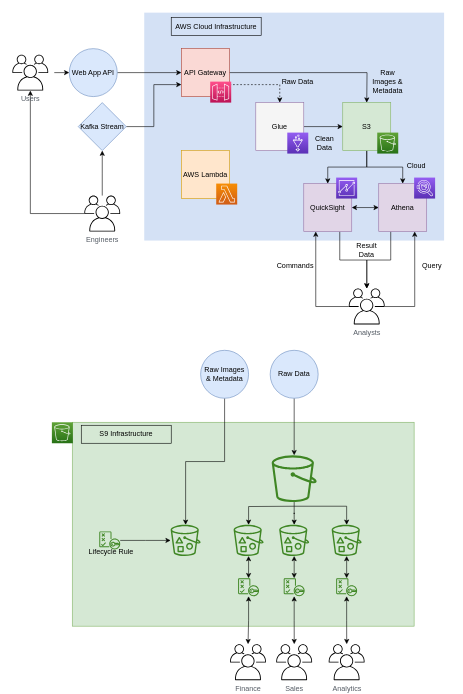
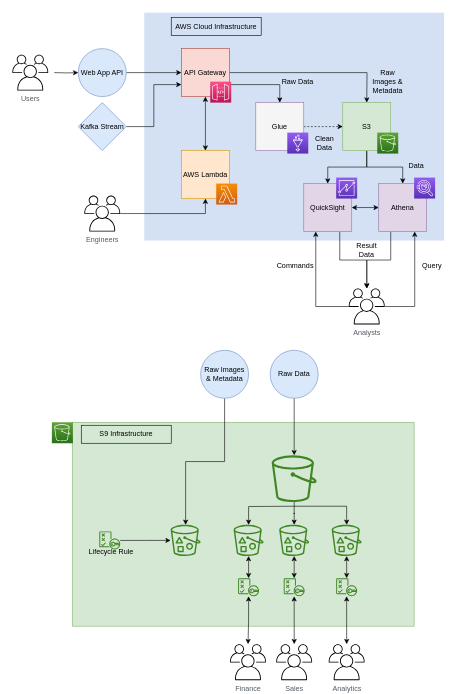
(93, 72) -> (102, 72)
(262, 84) -> (262, 84)
none -> (206, 123)
(321, 126) -> (321, 126)
(102, 156) -> none
(417, 165) -> (417, 165)
(30, 180) -> (168, 213)
